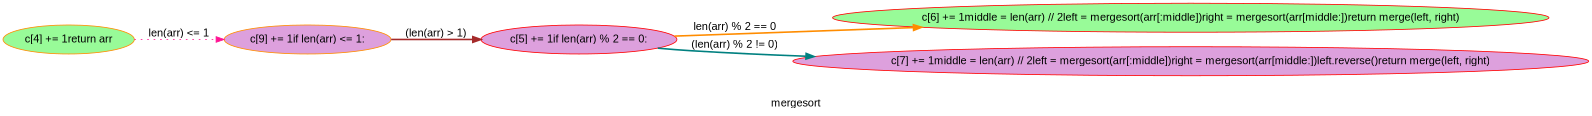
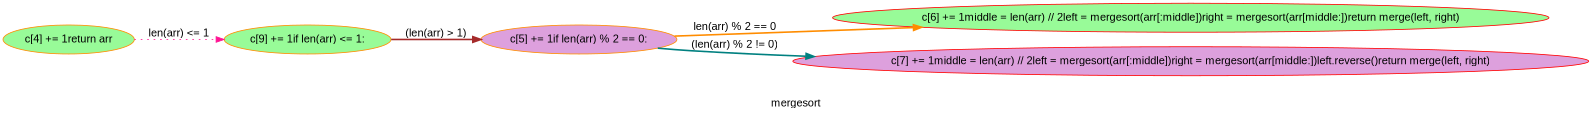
(308, 39) -> (308, 39)
(579, 39) -> (579, 39)
